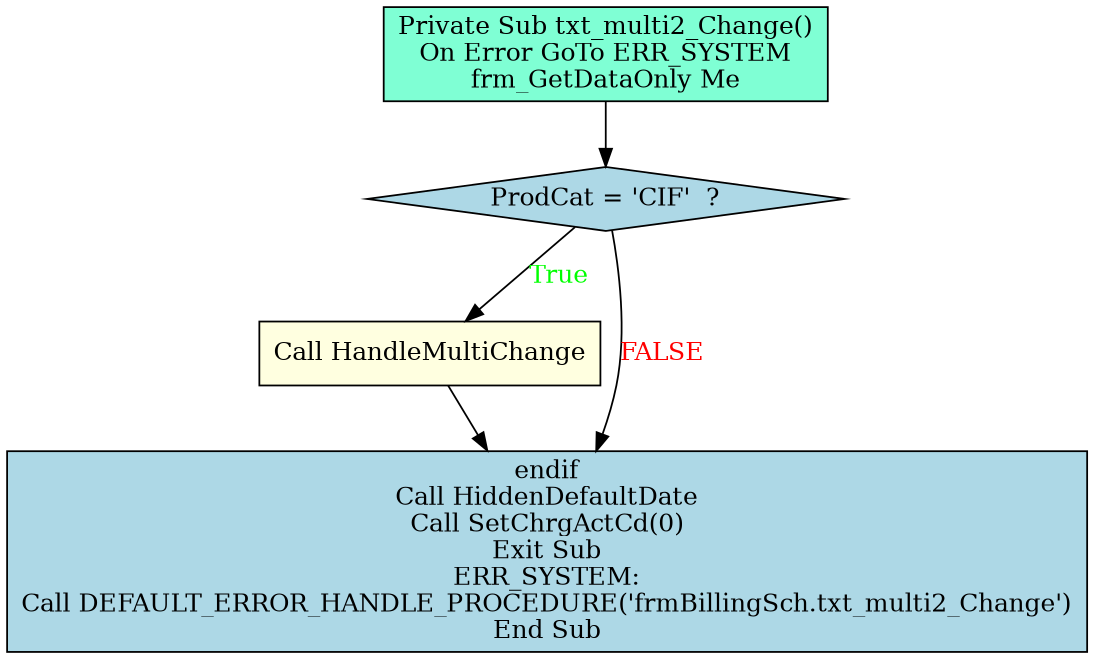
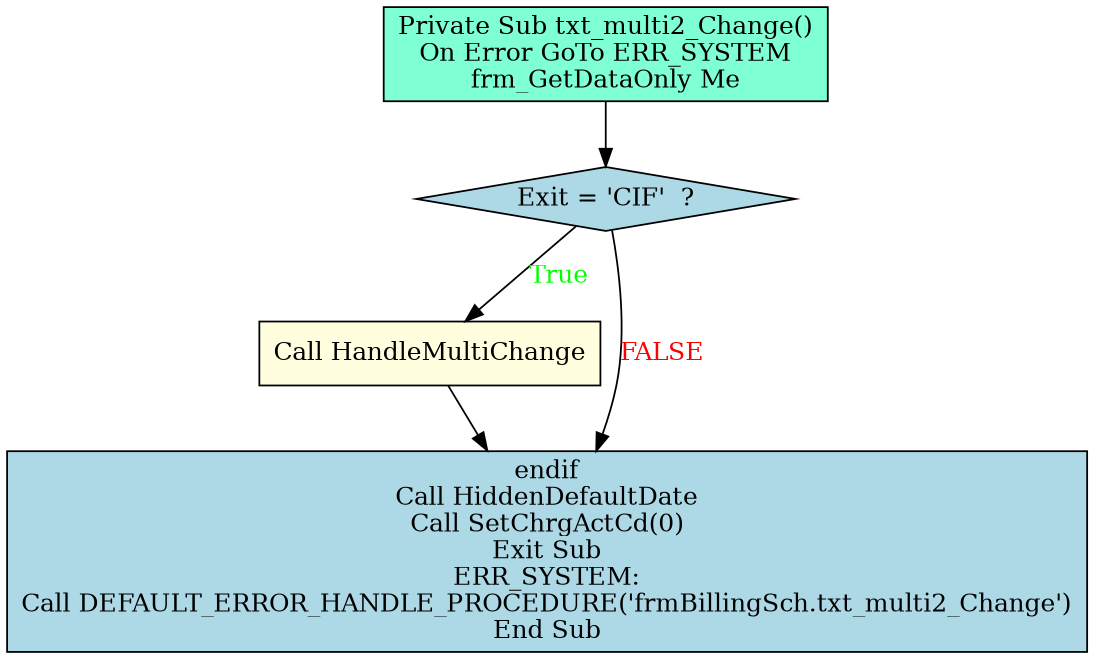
(606, 199) -> (606, 199)
